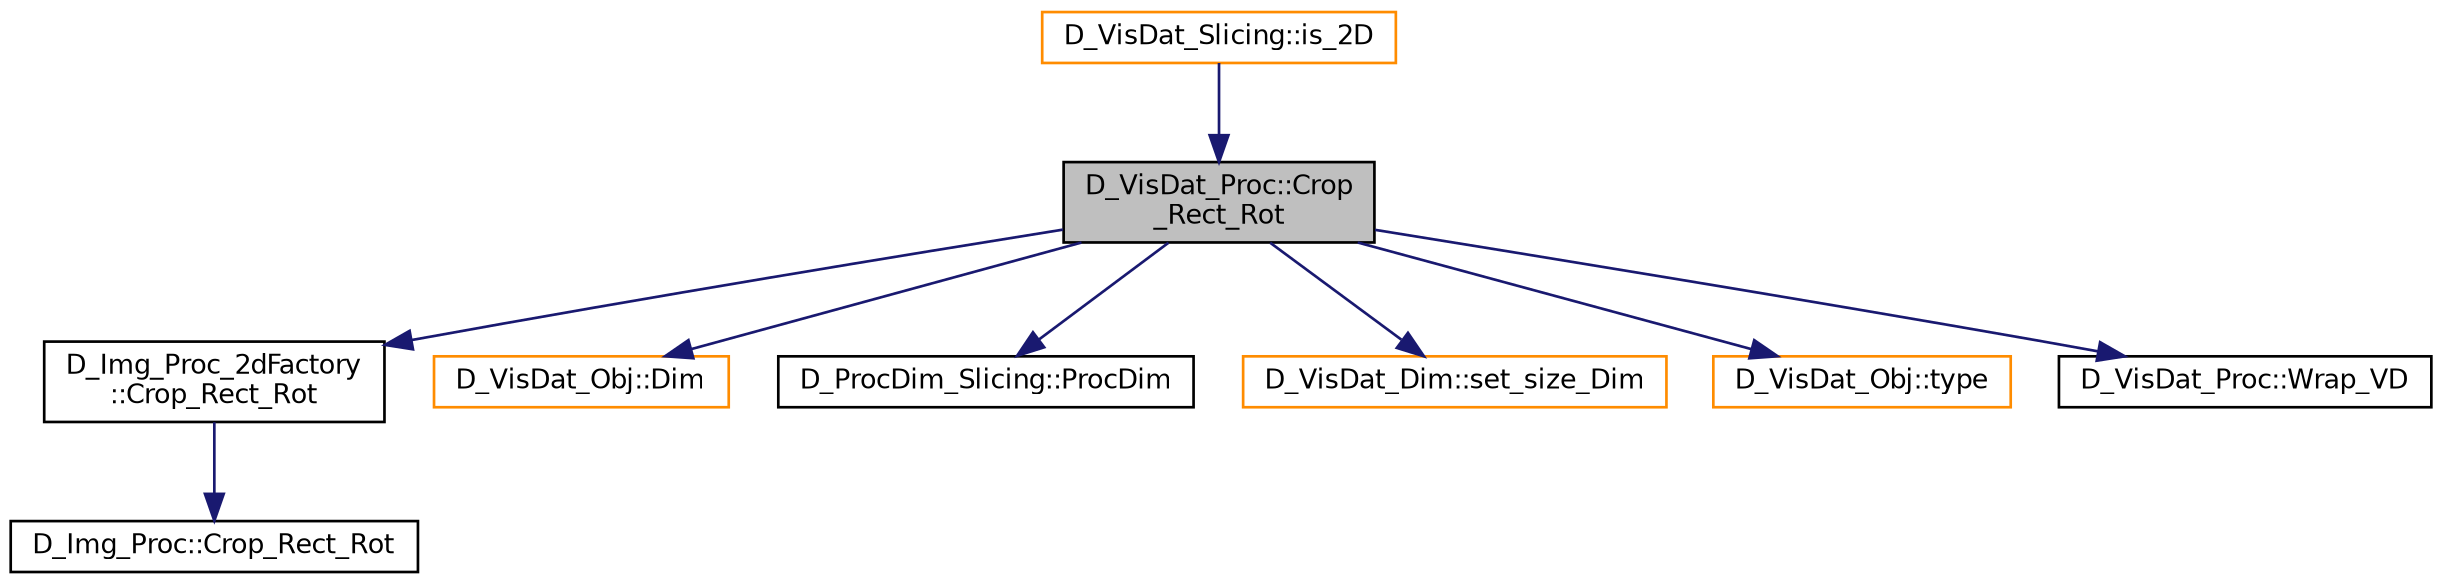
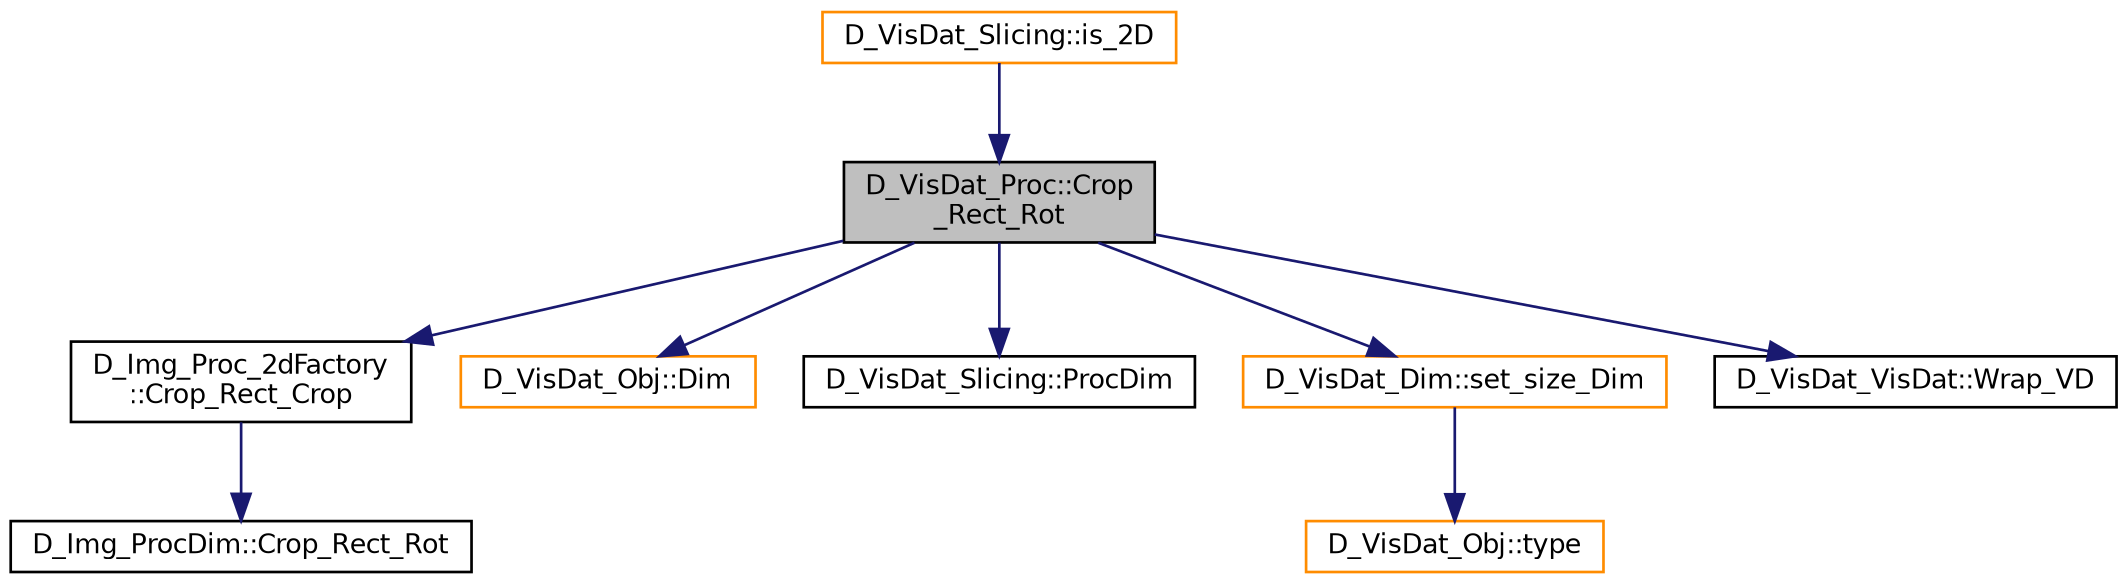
(1555, 296) -> (1455, 451)
(214, 382) -> (241, 382)
(986, 382) -> (999, 382)
(2245, 382) -> (1916, 382)
(214, 547) -> (241, 547)
